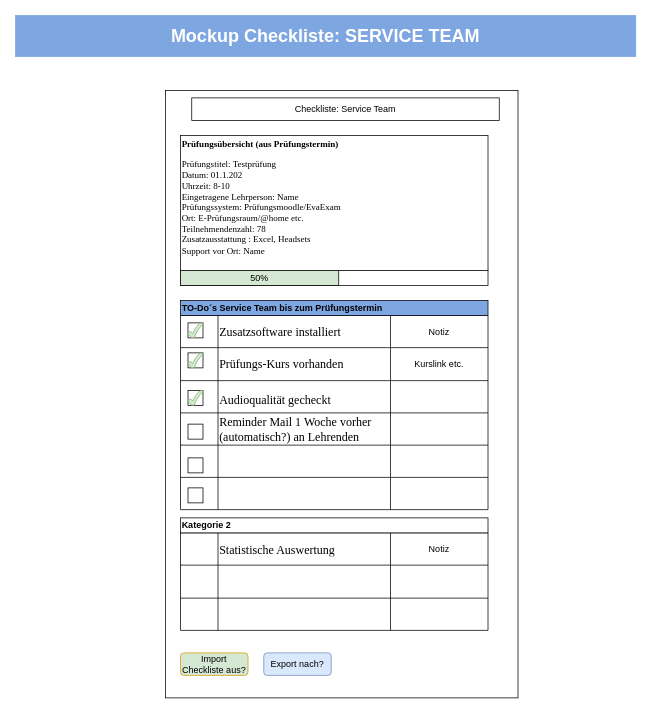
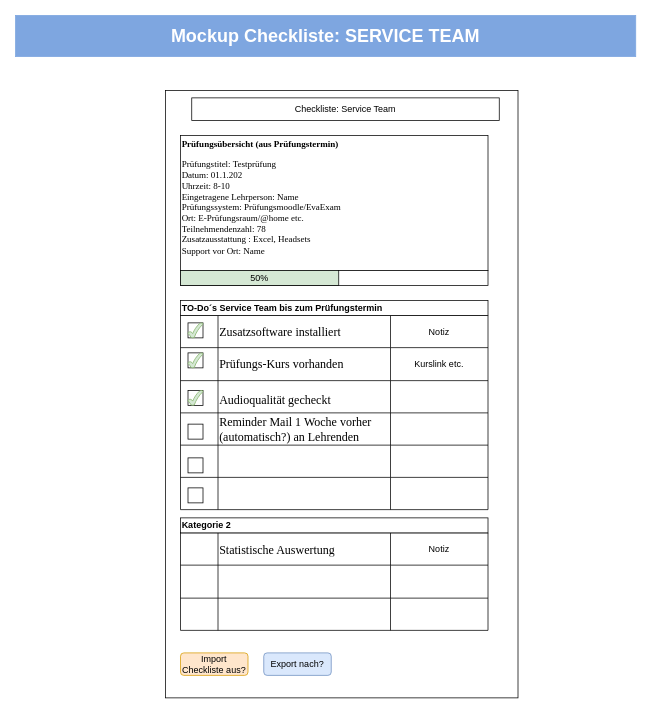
(334, 308) -> (334, 308)
(214, 664) -> (214, 664)
